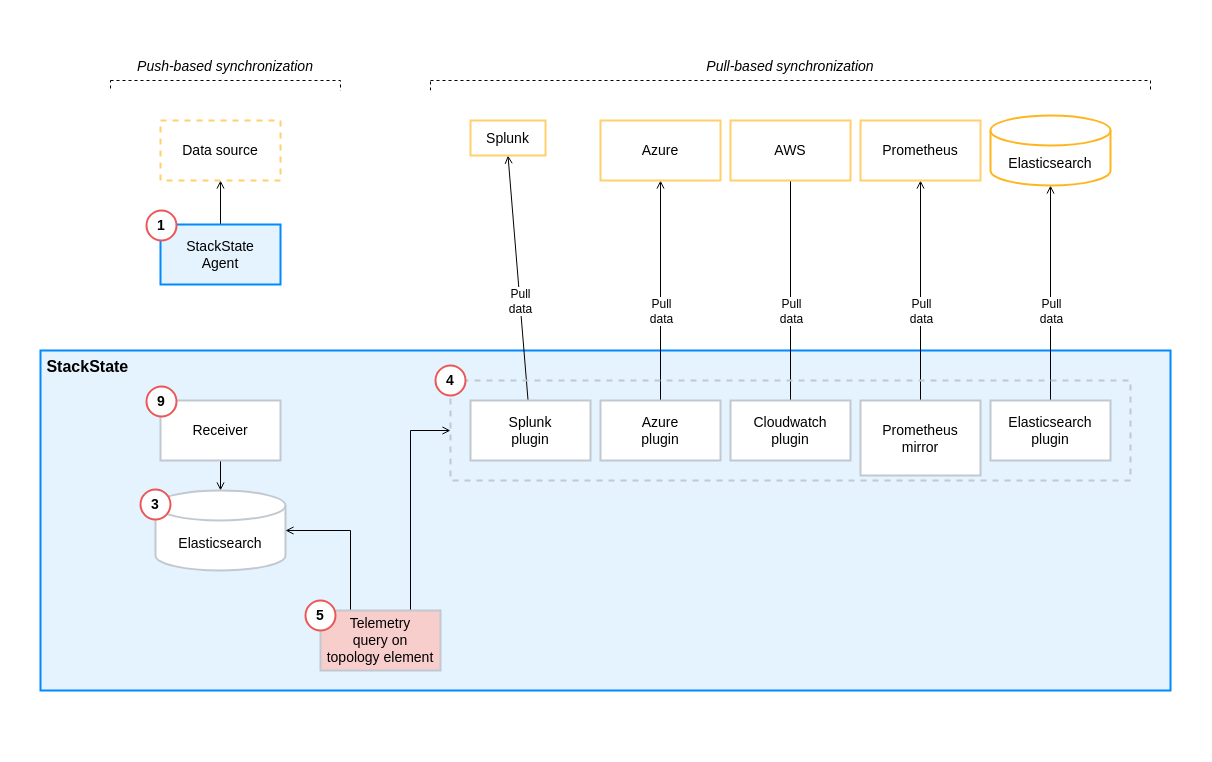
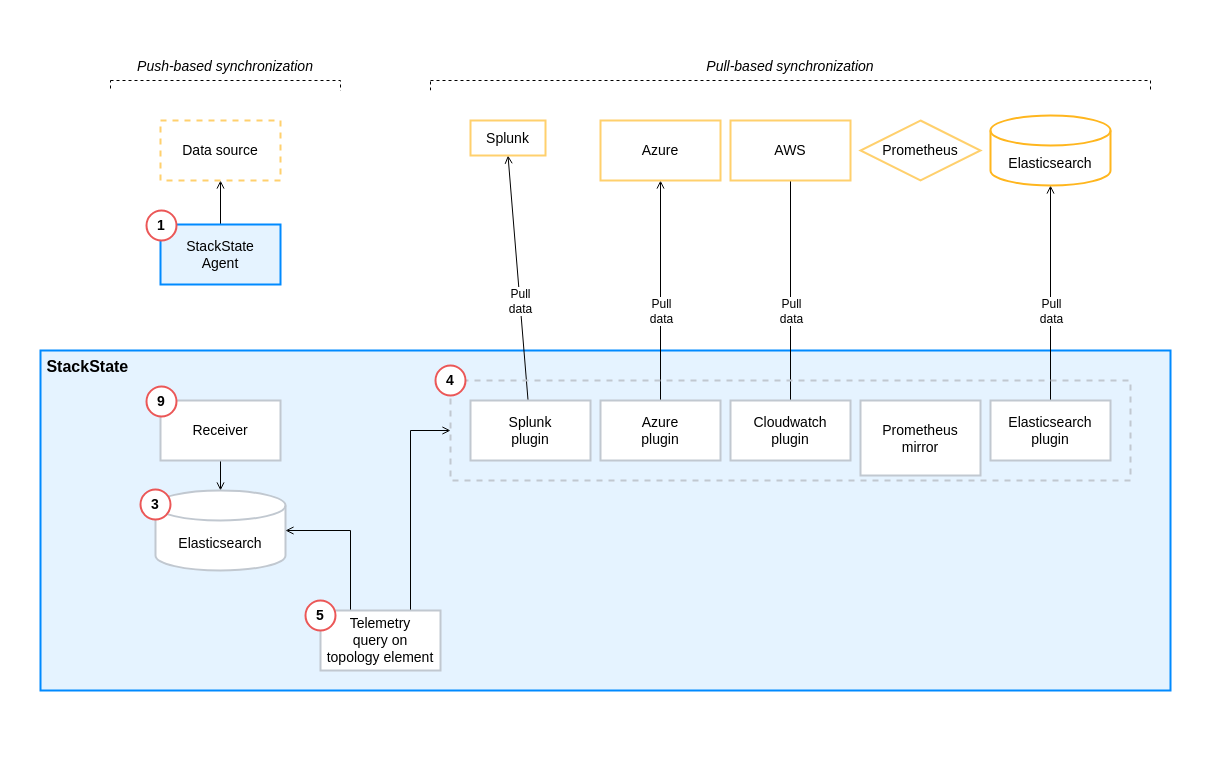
(921, 151) -> (921, 151)
(921, 292) -> none
(381, 641) -> (381, 641)
